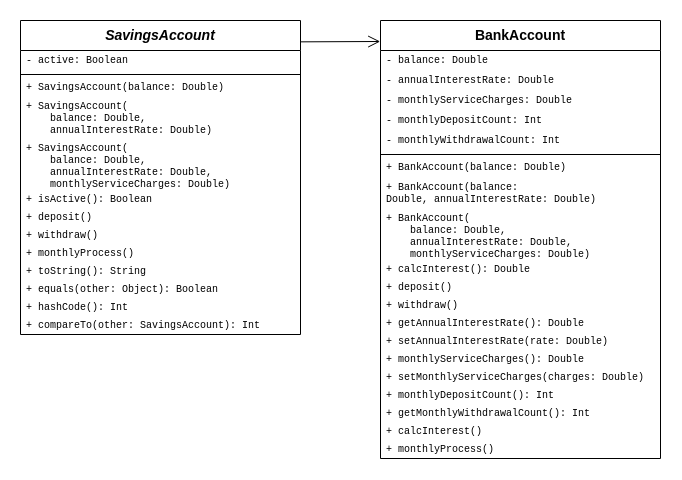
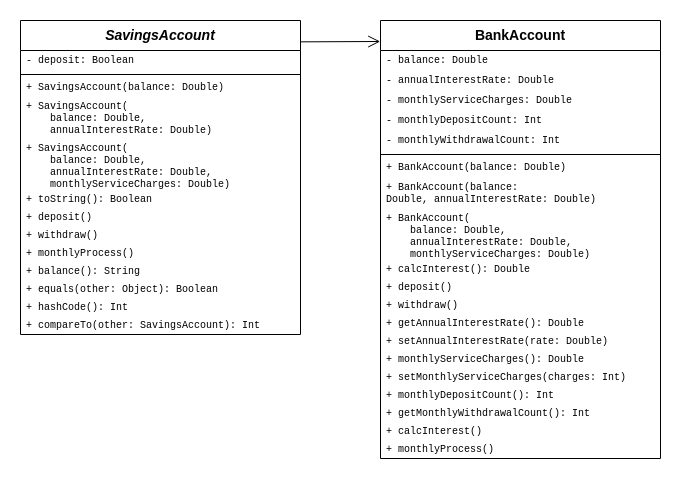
(68, 61) -> (70, 61)
(79, 200) -> (80, 200)
(77, 272) -> (75, 272)
(500, 378) -> (493, 378)
